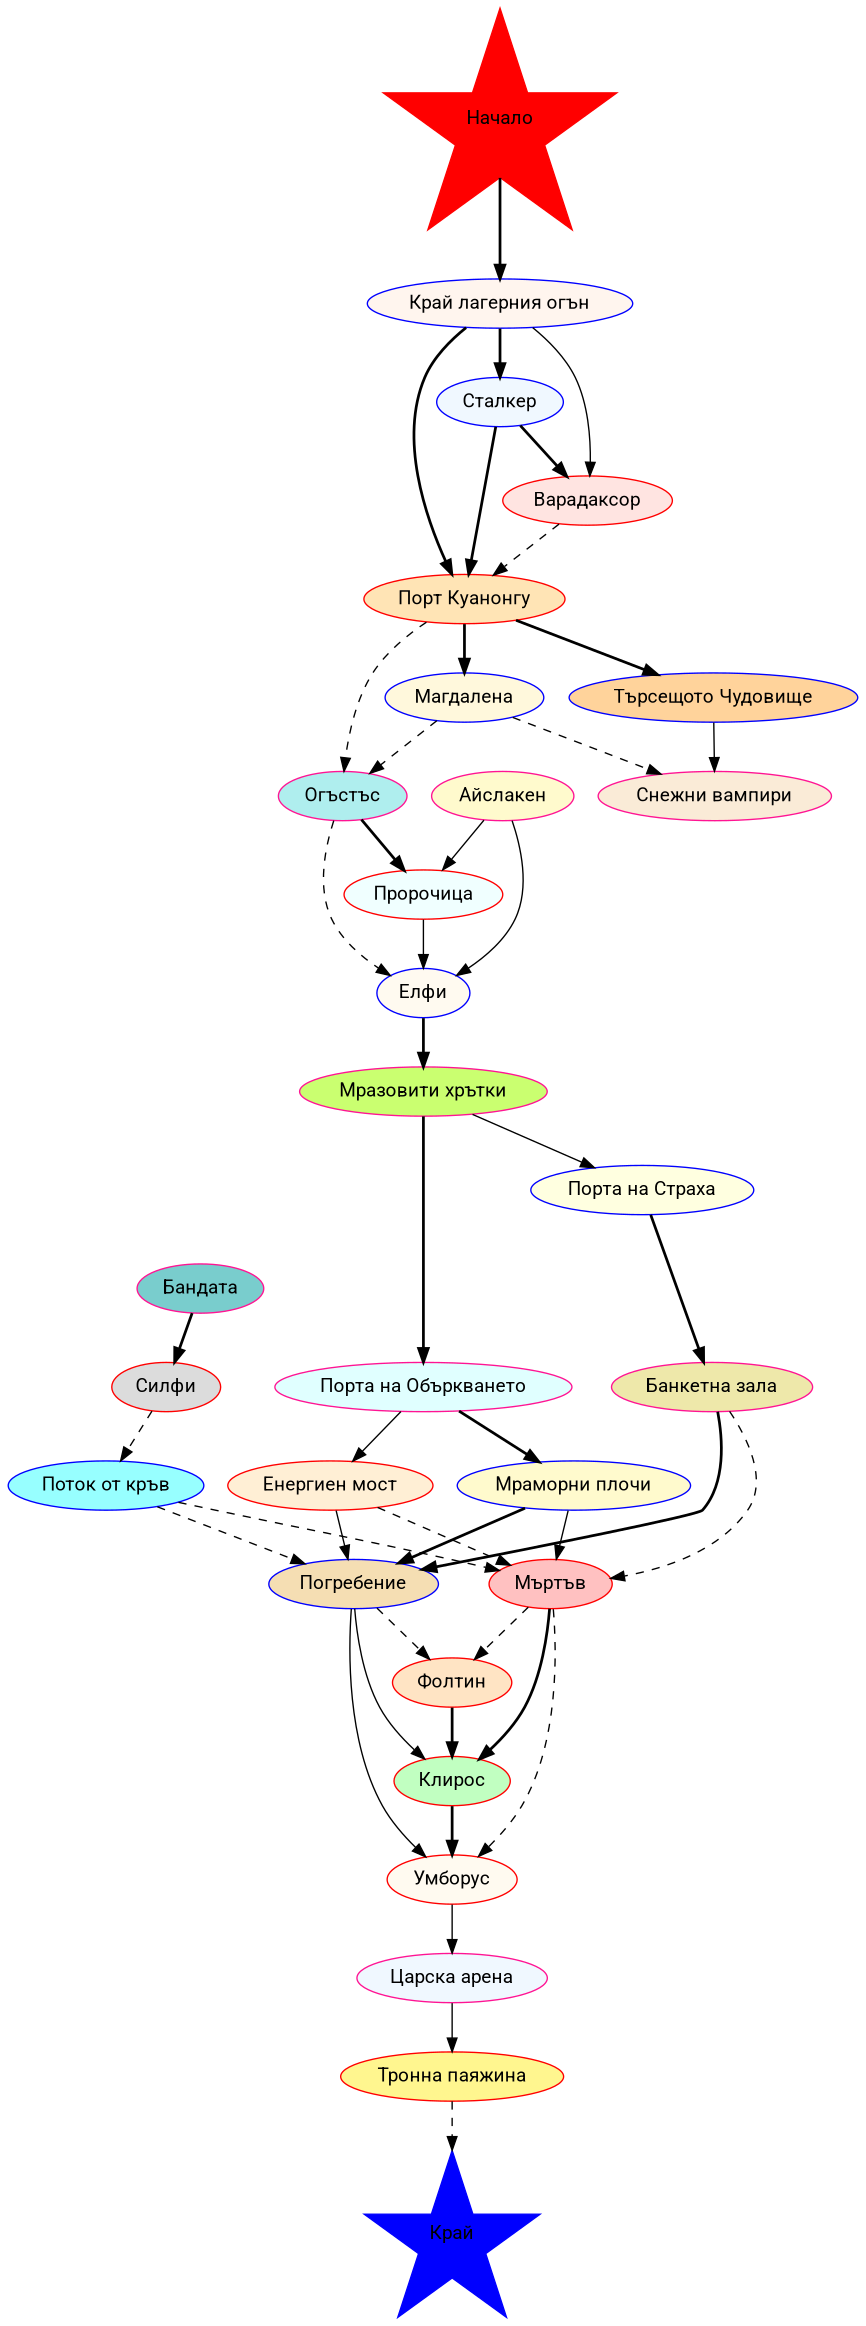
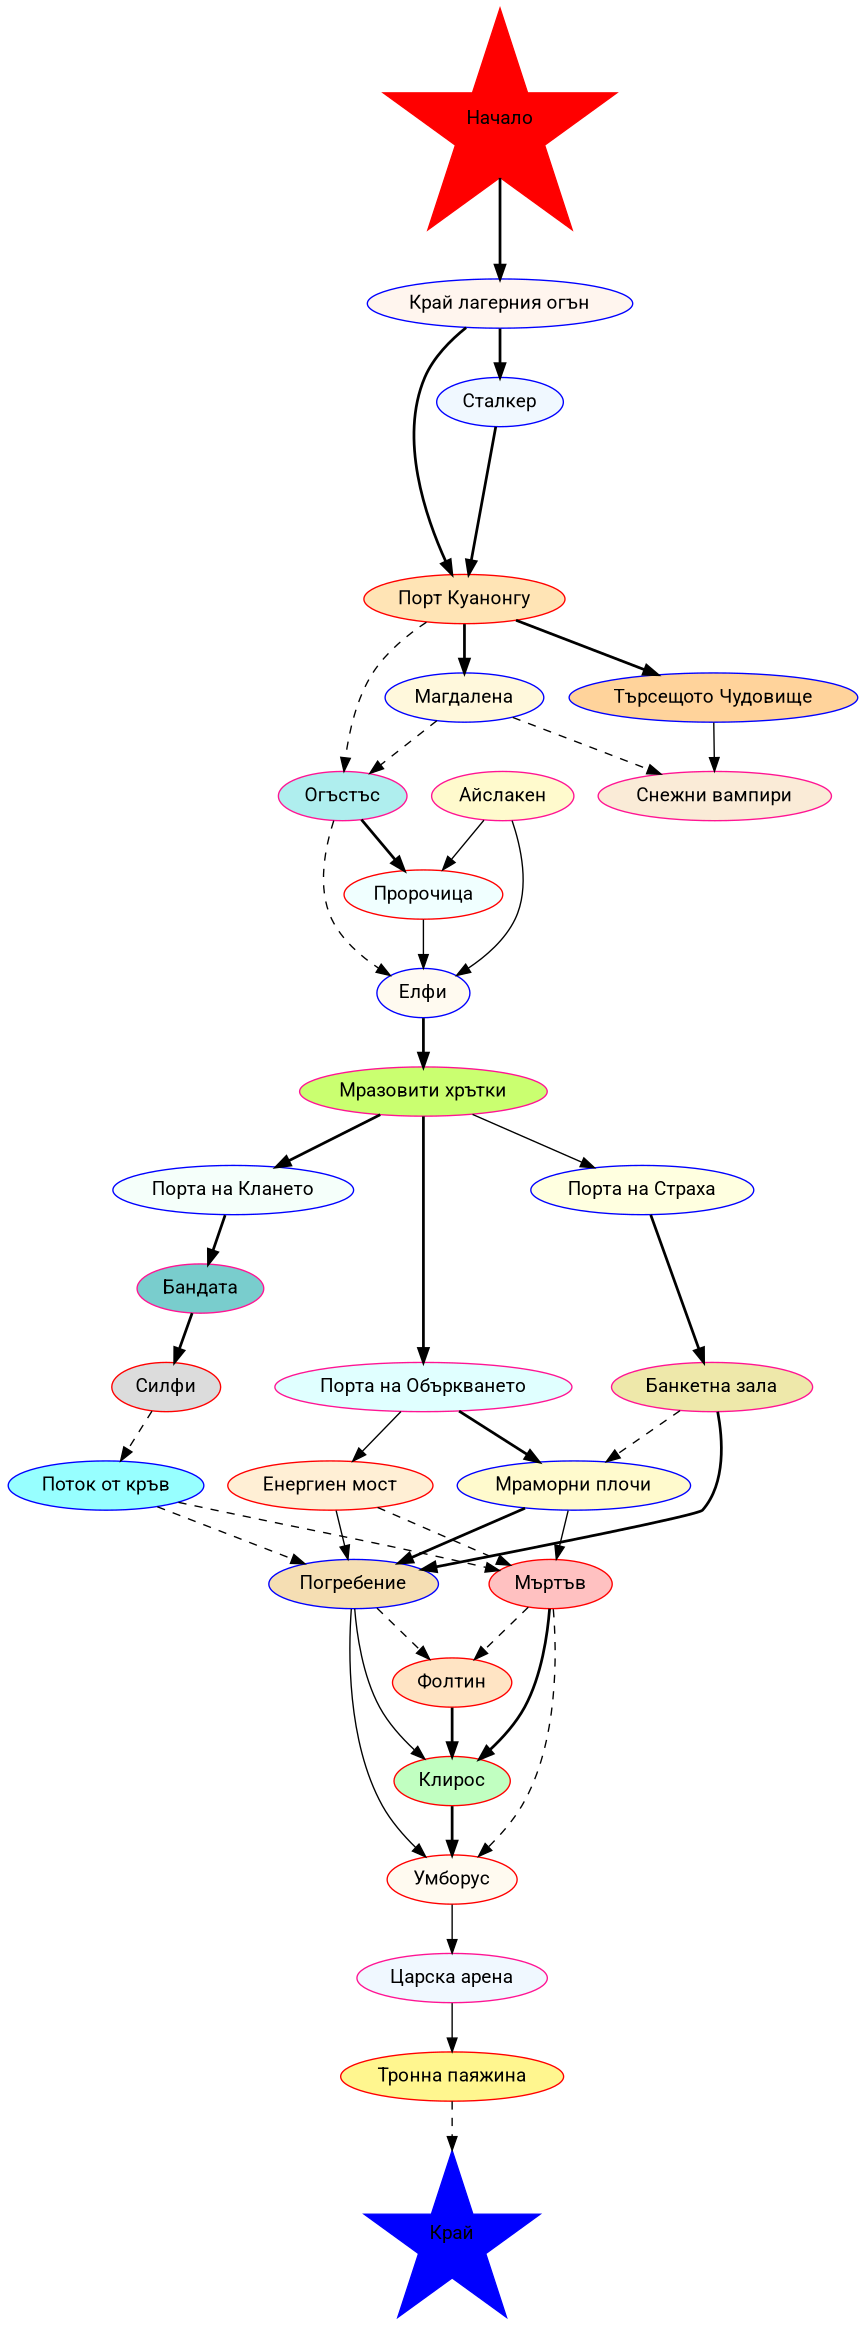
(588, 501) -> none
none -> (233, 1190)
(736, 1524) -> (649, 1432)
